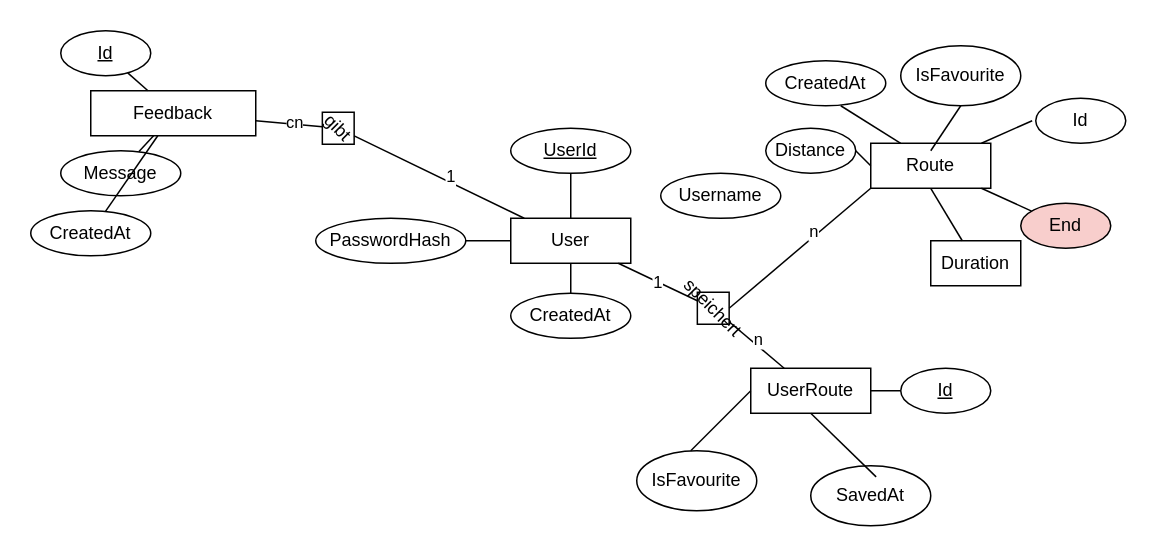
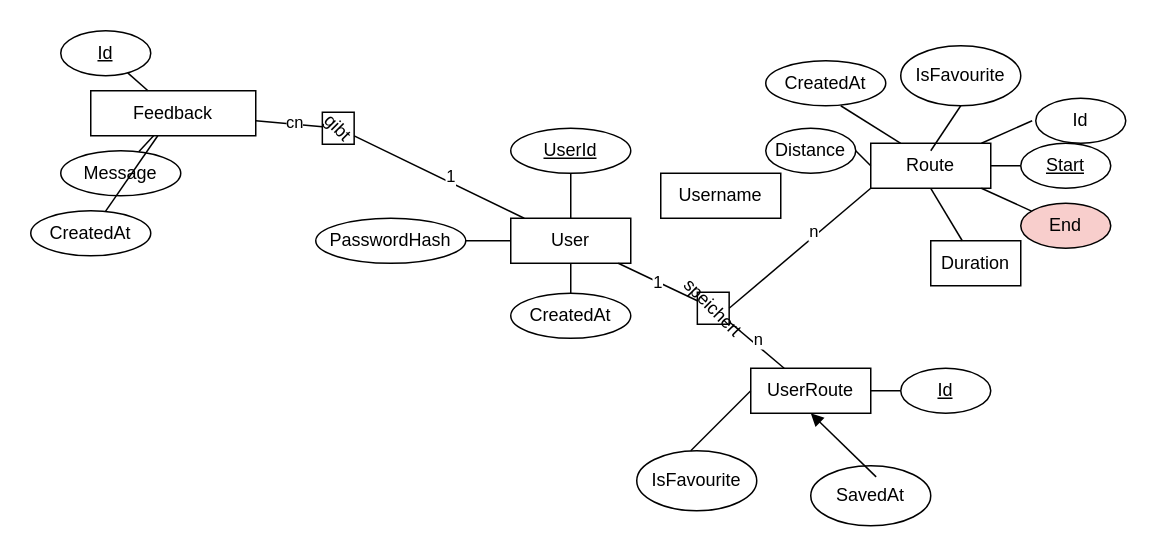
none -> (1006, 166)
none -> (1066, 166)
(721, 196) -> (721, 196)
(816, 418) -> (820, 422)
